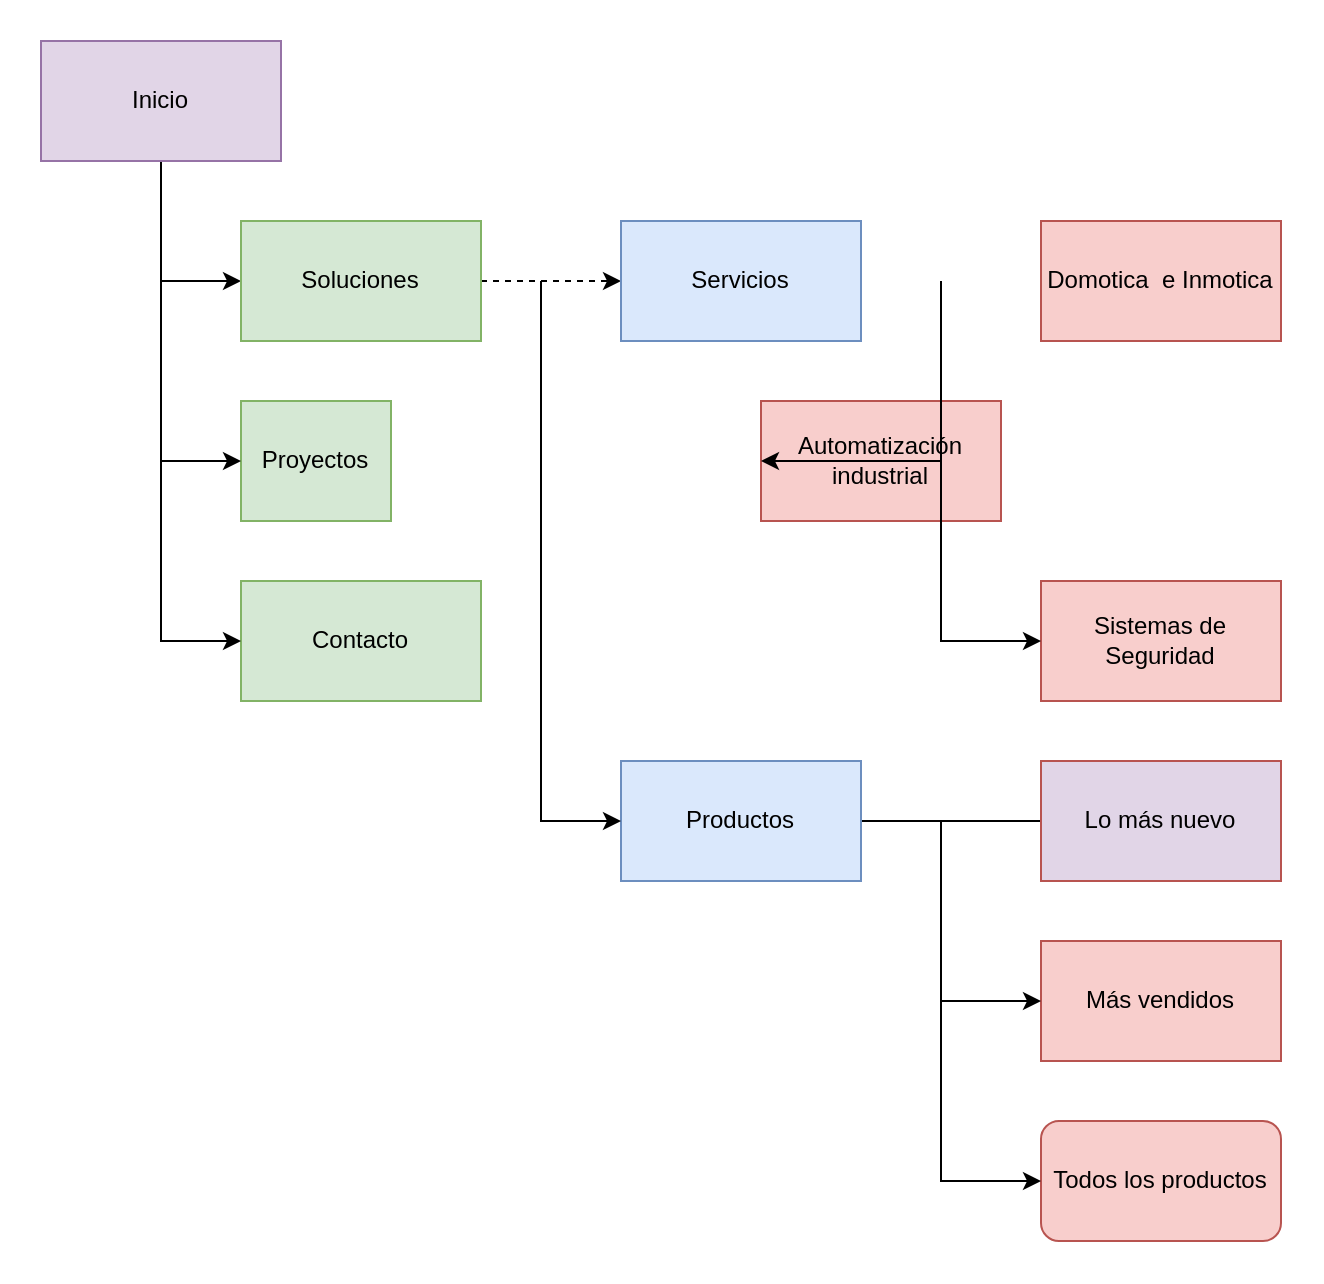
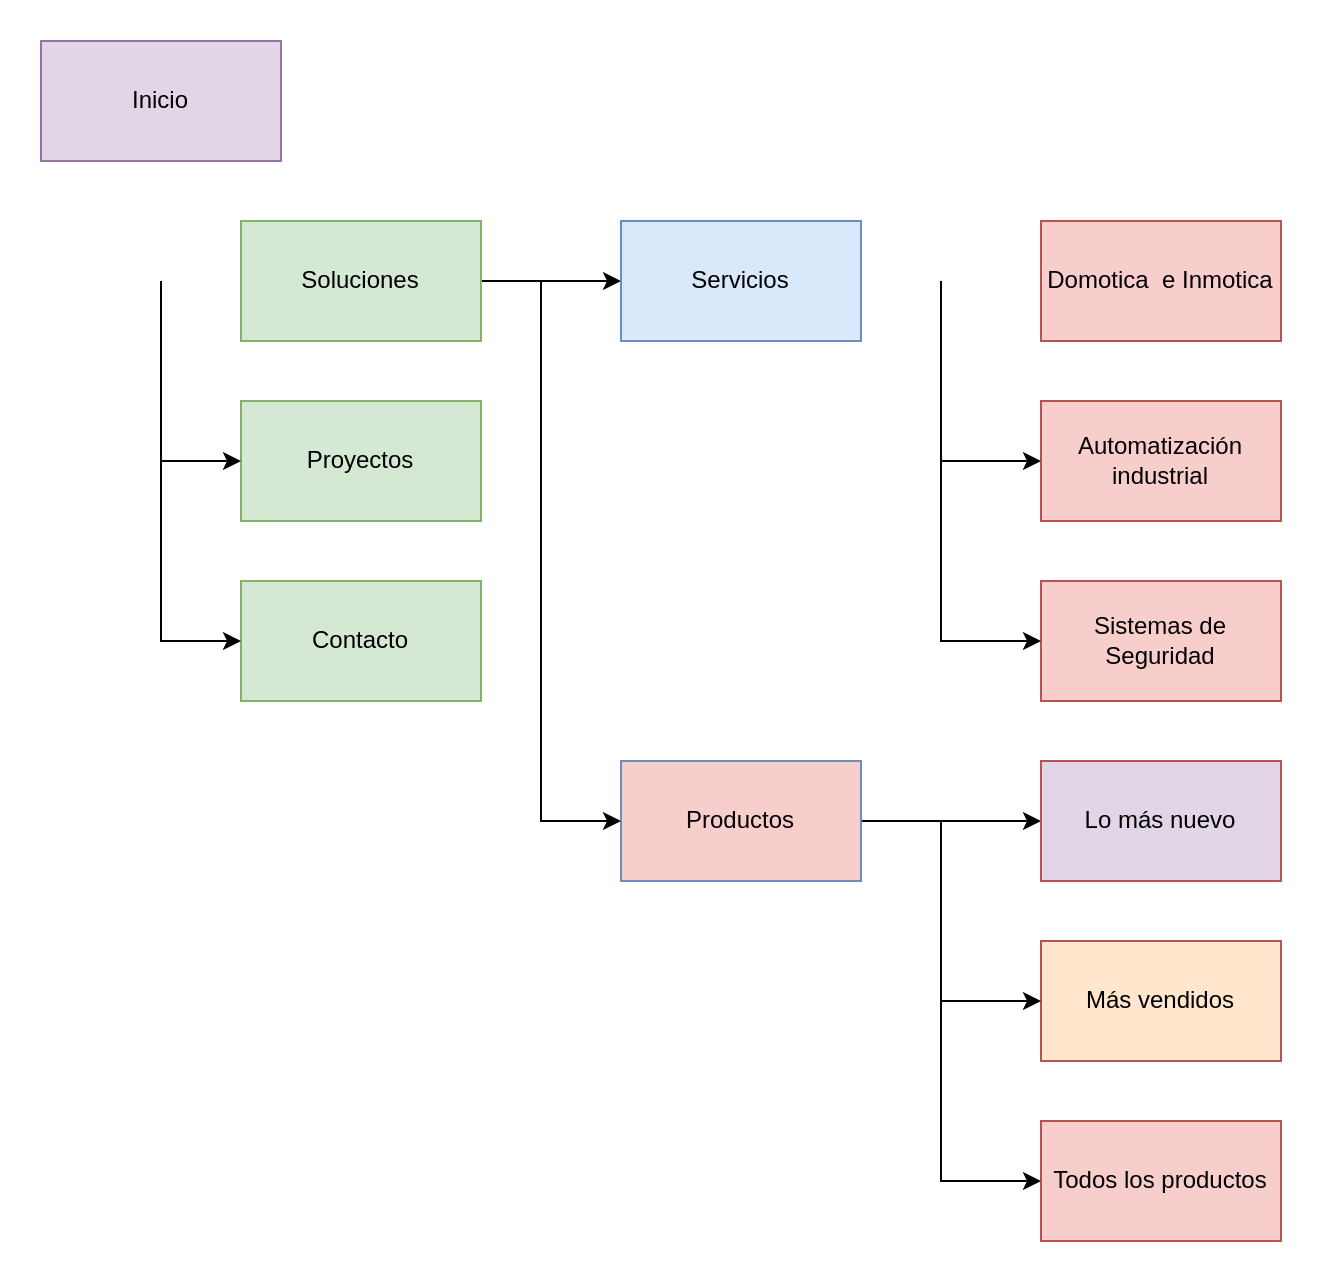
(161, 254) -> none
(545, 281) -> (545, 281)
(316, 461) -> (361, 461)
(881, 461) -> (1161, 461)
(741, 821) -> (741, 821)
(1031, 821) -> (1026, 821)
(1161, 1001) -> (1161, 1001)
(1161, 1181) -> (1161, 1181)
